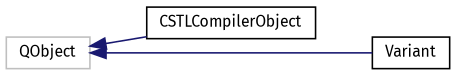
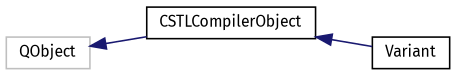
(239, 53) -> (352, 43)
